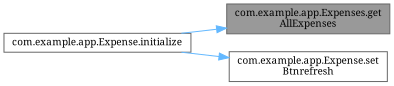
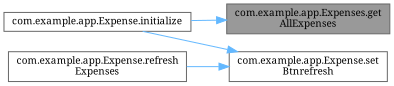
none -> (97, 67)
